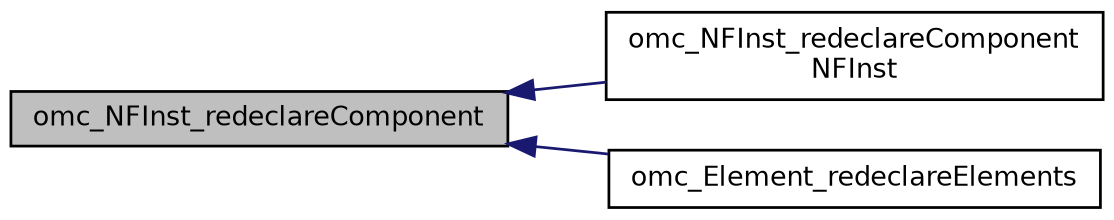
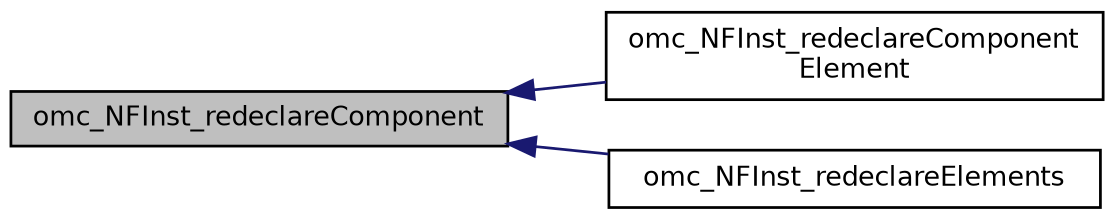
(855, 56) -> (855, 56)
(855, 179) -> (855, 179)
